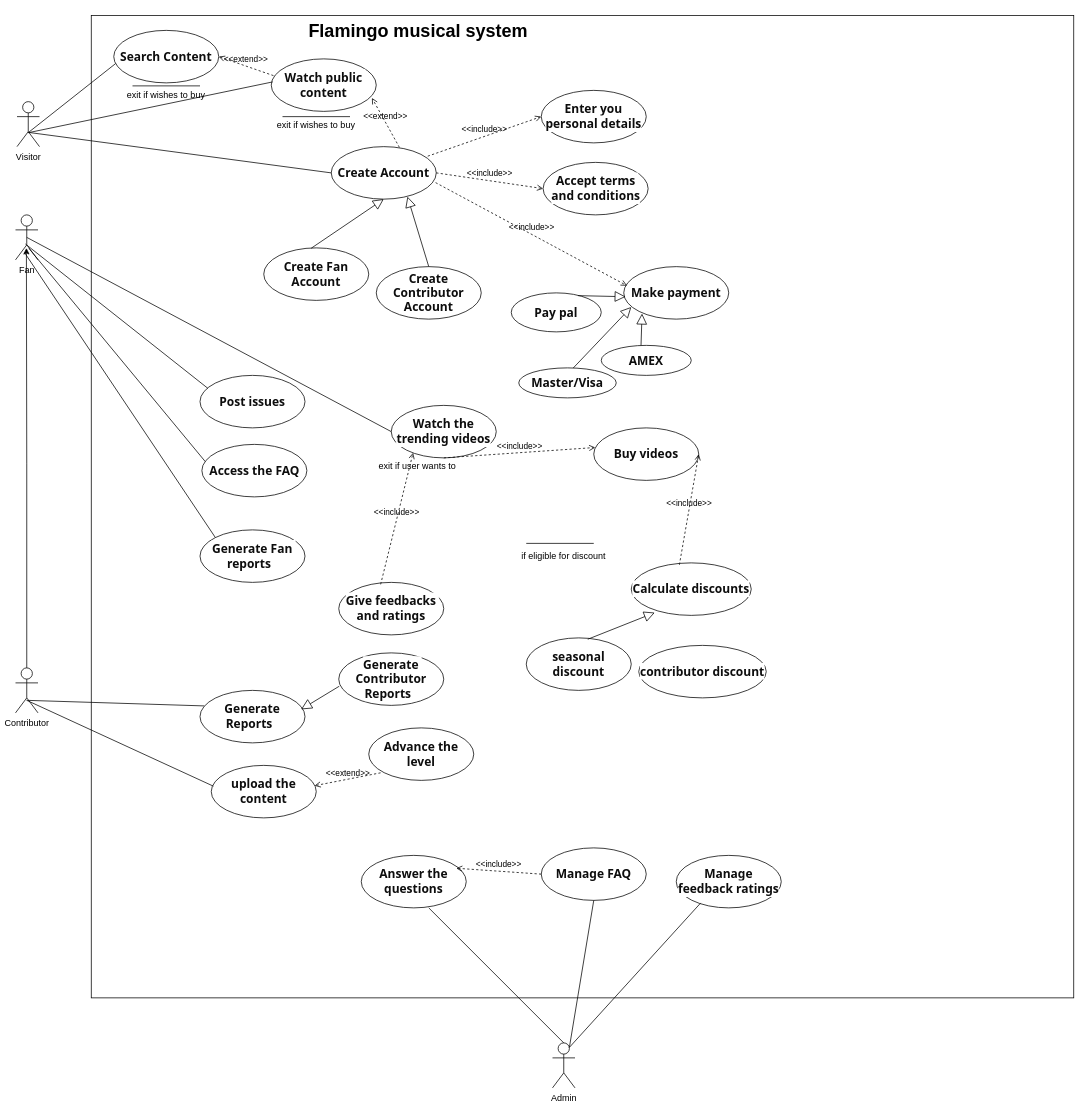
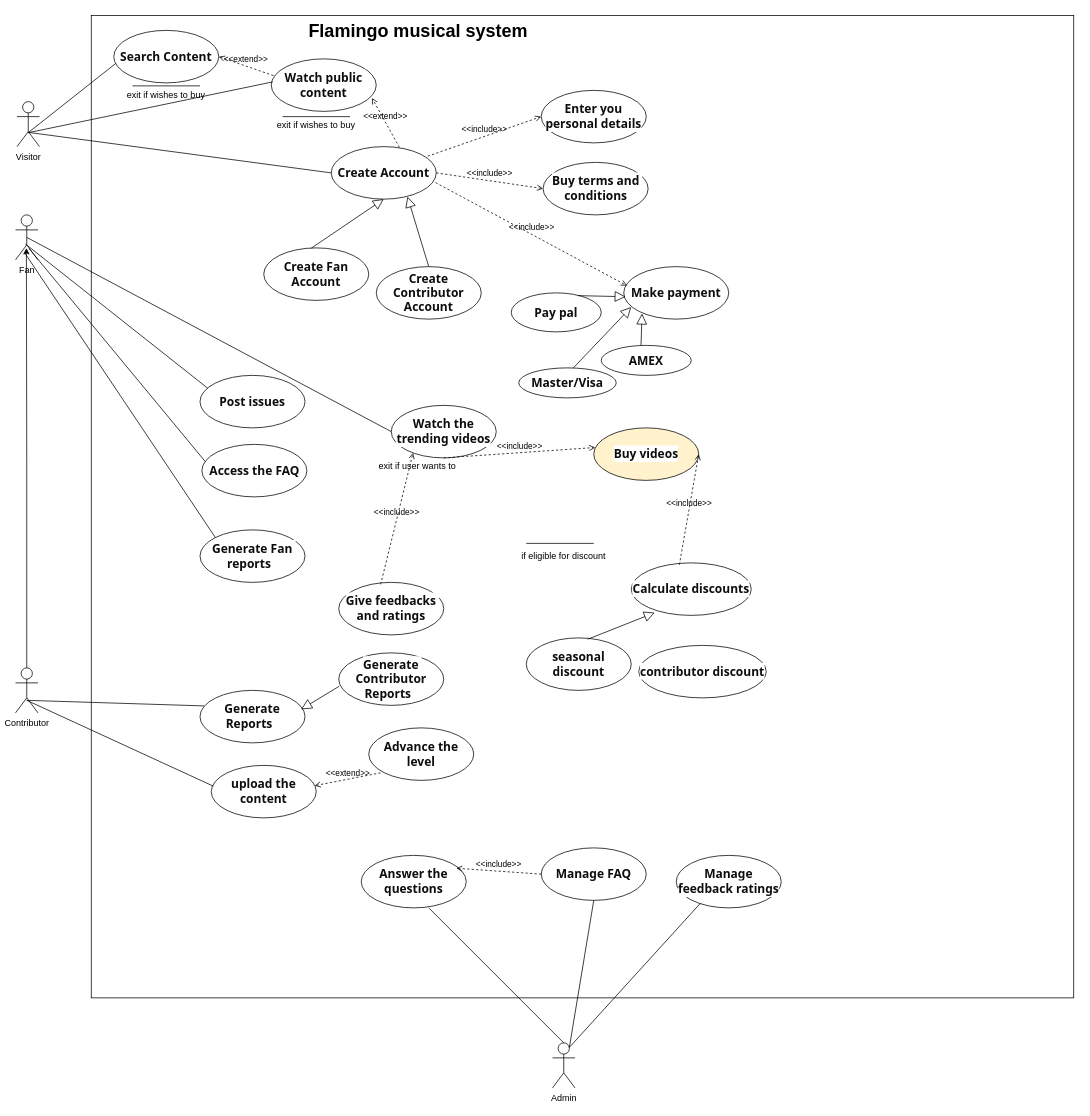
(596, 189) -> (596, 189)
(646, 454) -> (646, 454)
